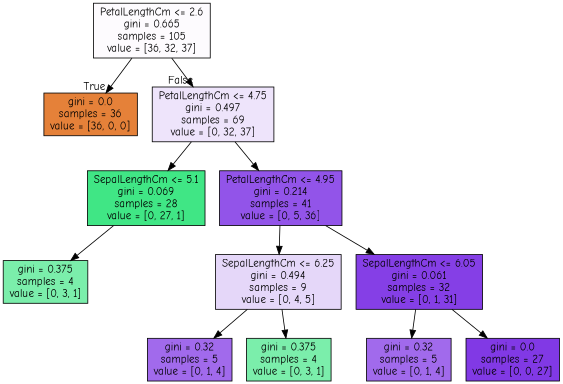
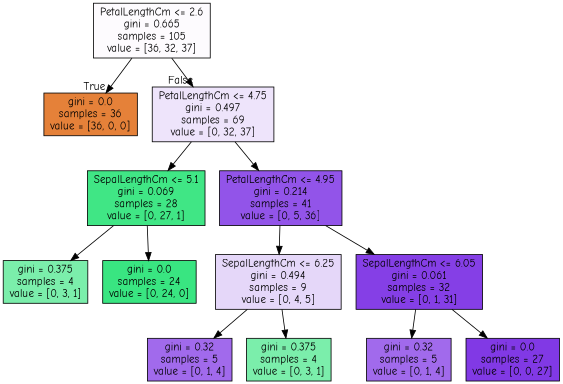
none -> (149, 282)
